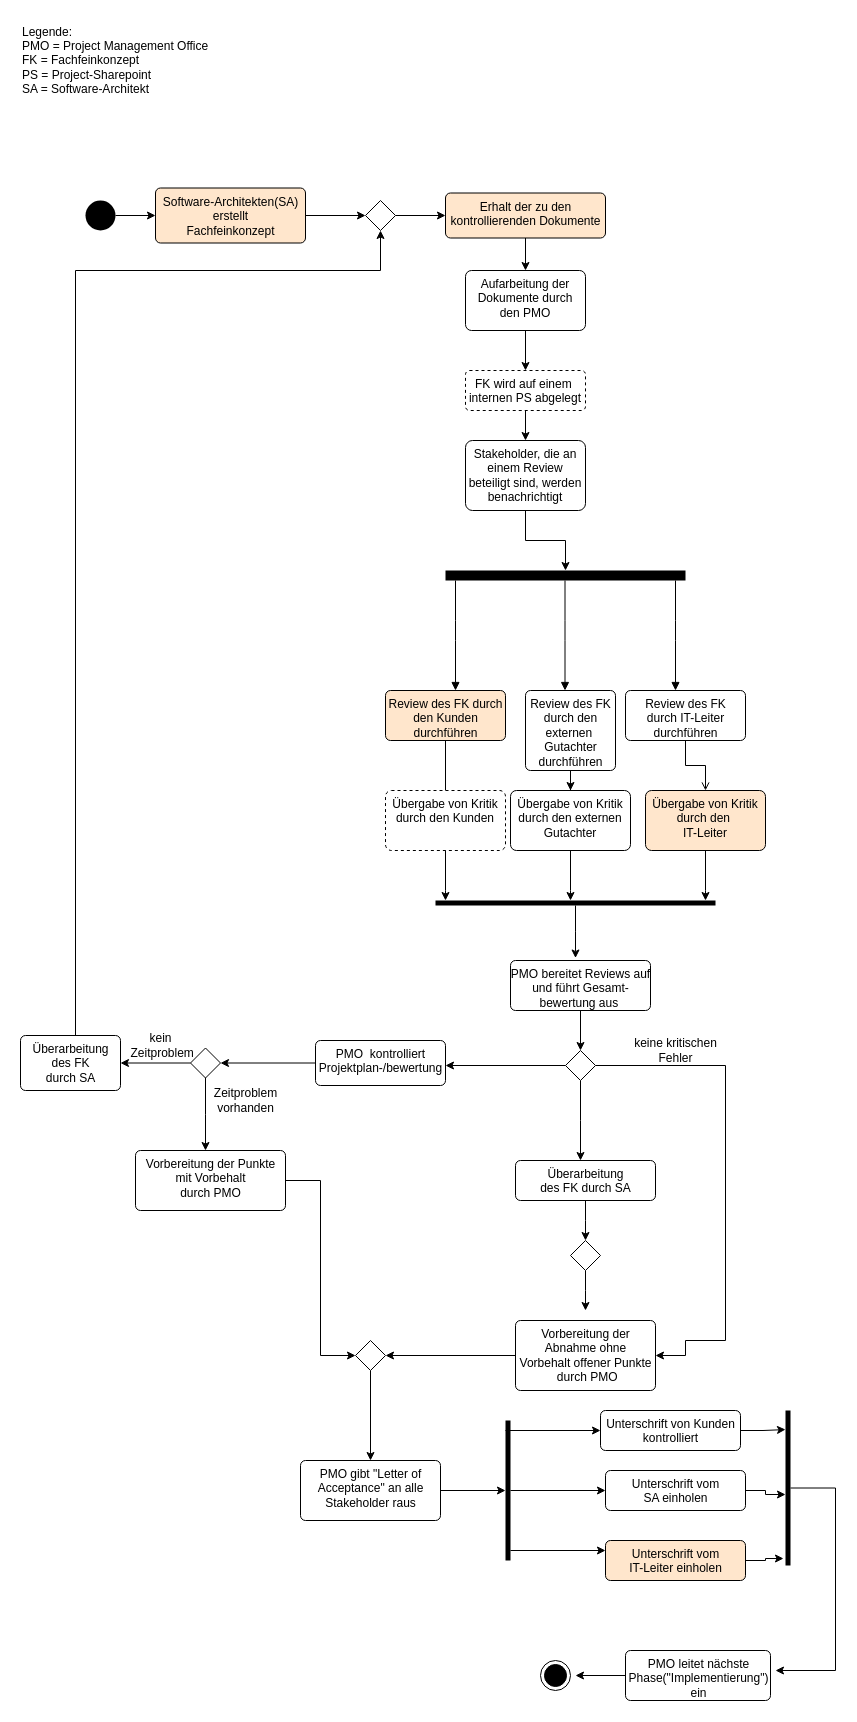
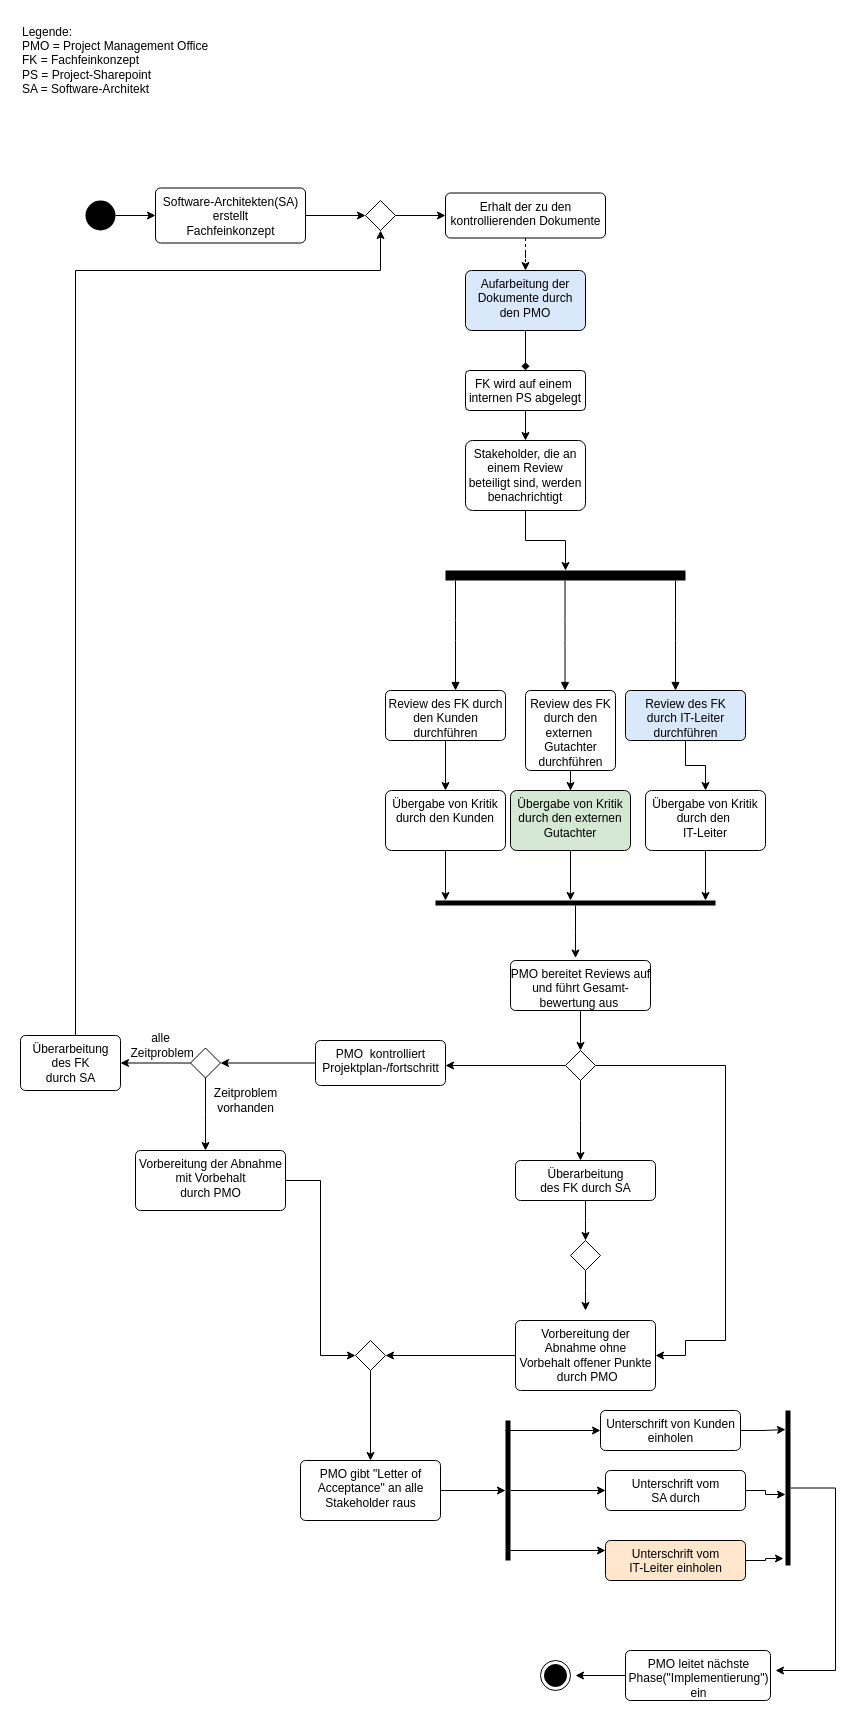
(231, 216) -> (231, 216)
(526, 216) -> (526, 216)
(526, 258) -> (526, 258)
(526, 301) -> (526, 301)
(526, 362) -> (526, 361)
(526, 391) -> (526, 391)
(446, 716) -> (446, 716)
(686, 716) -> (686, 716)
(706, 783) -> (706, 782)
(446, 785) -> (446, 782)
(446, 821) -> (446, 821)
(571, 821) -> (571, 821)
(706, 821) -> (706, 821)
(161, 1046) -> (161, 1046)
(676, 1051) -> none
(381, 1062) -> (381, 1062)
(211, 1179) -> (211, 1179)
(671, 1432) -> (671, 1432)
(676, 1492) -> (676, 1492)
